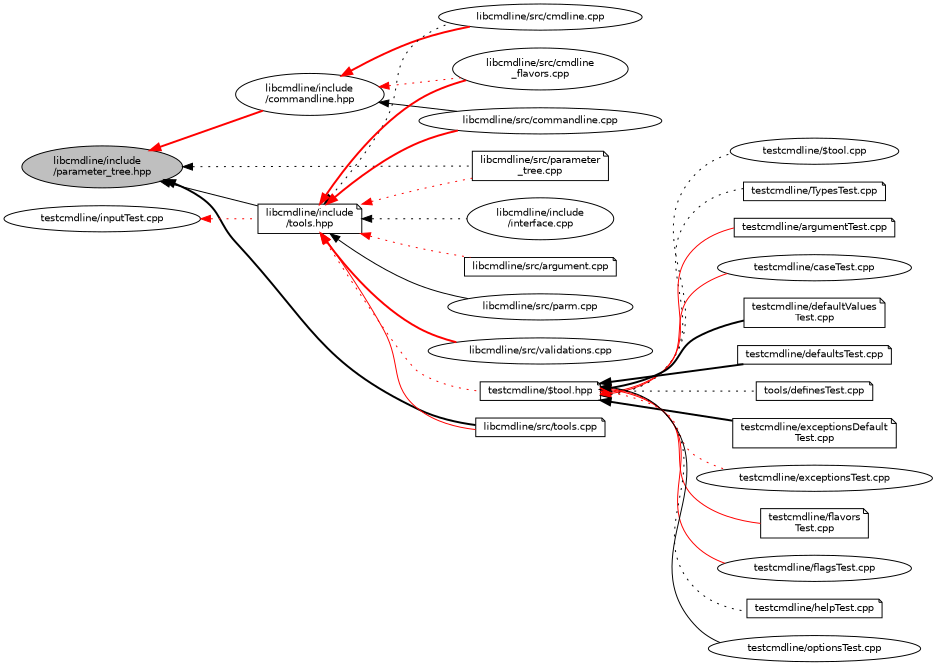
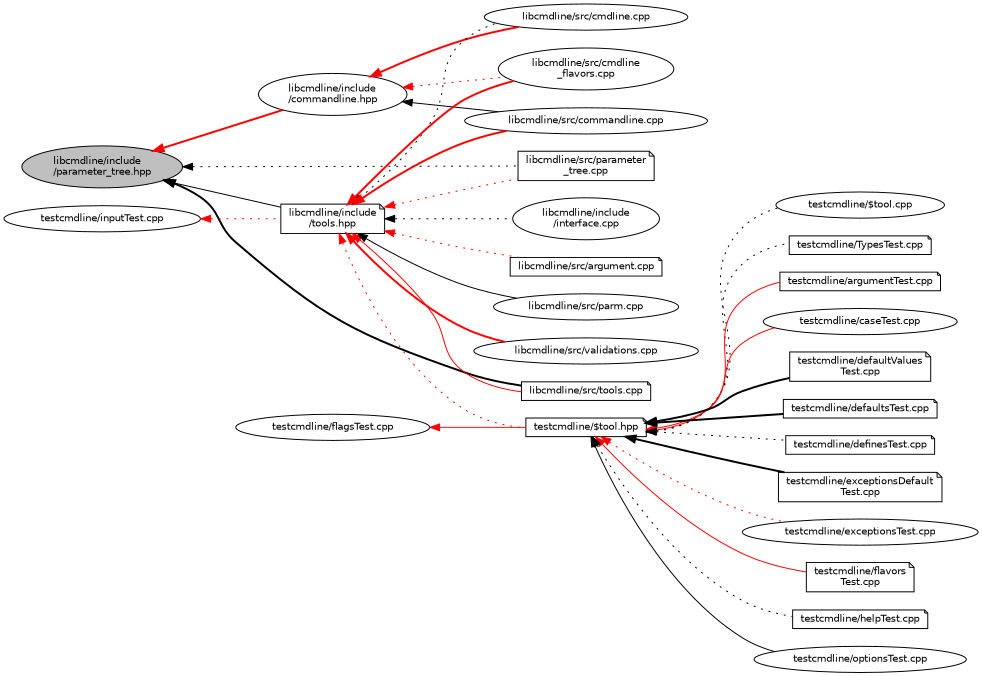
(815, 391) -> (860, 445)
(680, 467) -> (483, 427)
